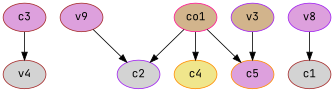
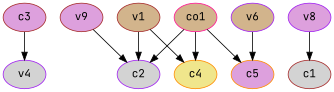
none -> (139, 17)
(253, 17) -> (253, 17)
(25, 74) -> (25, 74)
